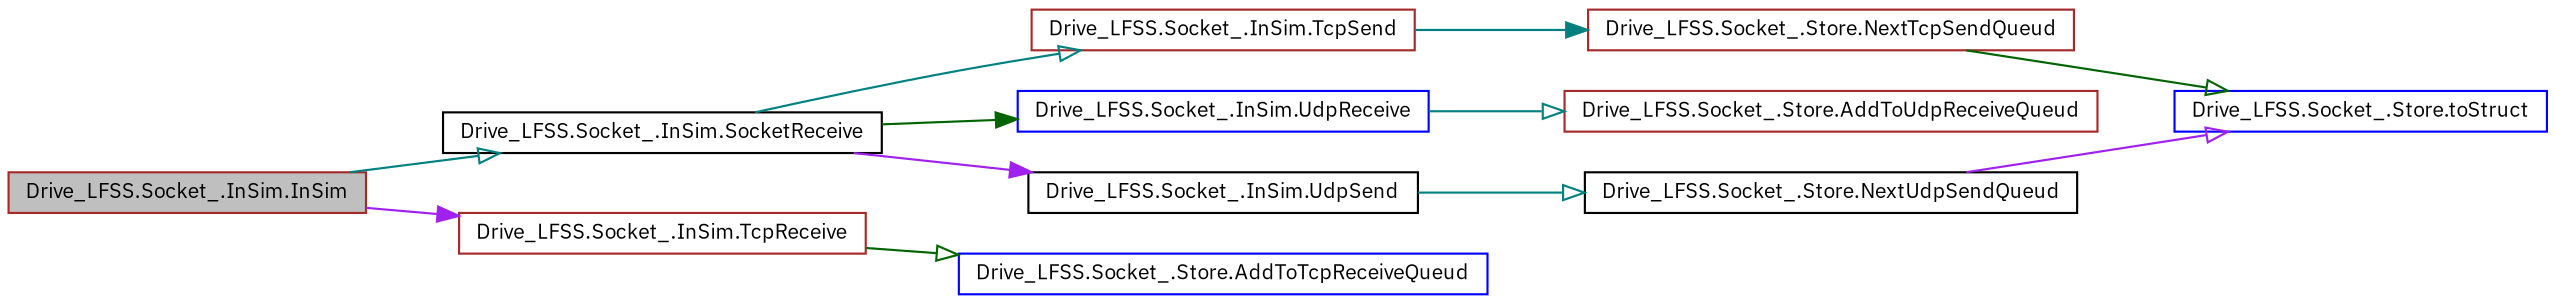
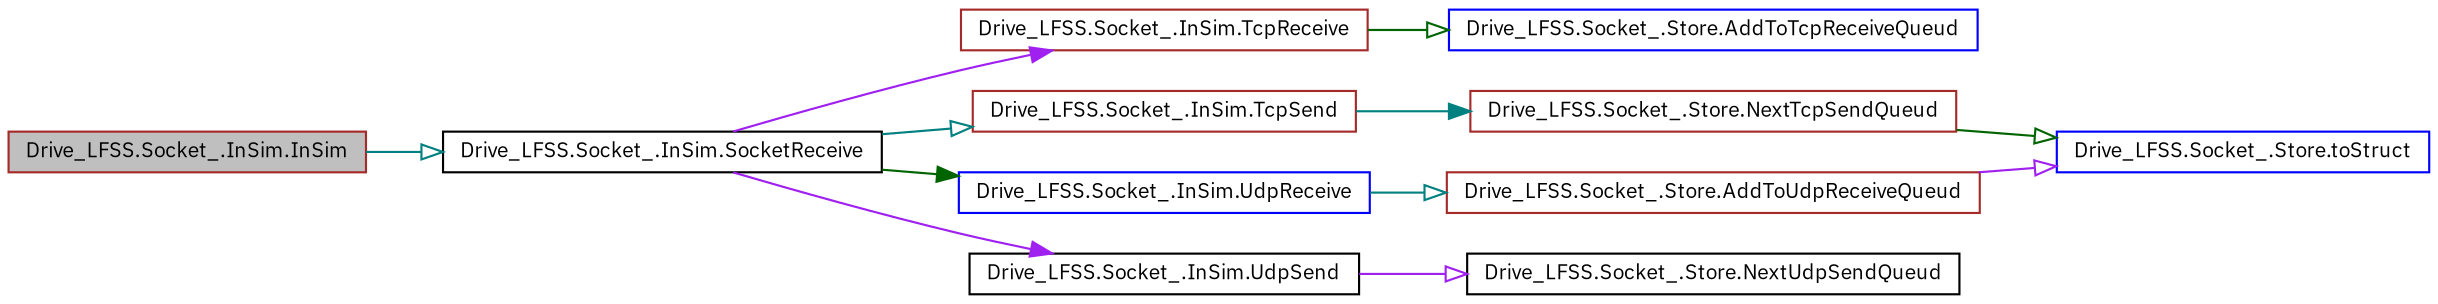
(2086, 154) -> (2007, 170)
(1490, 193) -> (1402, 274)
(402, 211) -> (881, 90)
